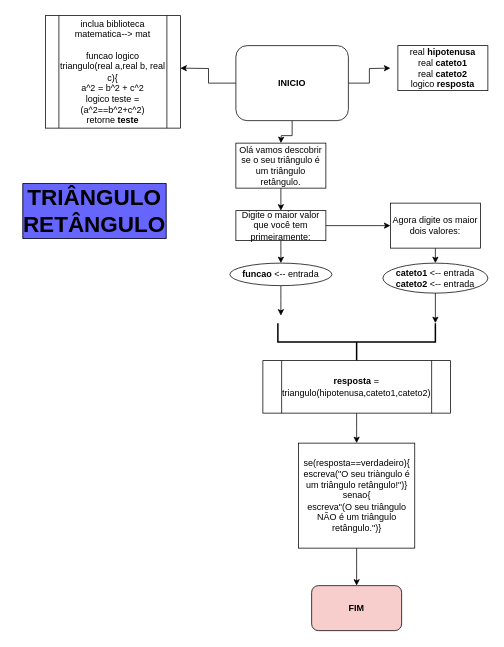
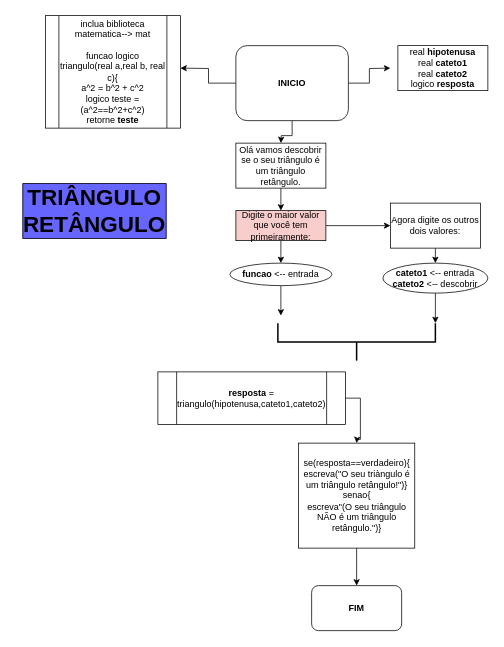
(281, 225) -> (281, 225)
(435, 225) -> (435, 225)
(435, 278) -> (435, 278)
(357, 387) -> (252, 398)
(357, 608) -> (357, 608)
